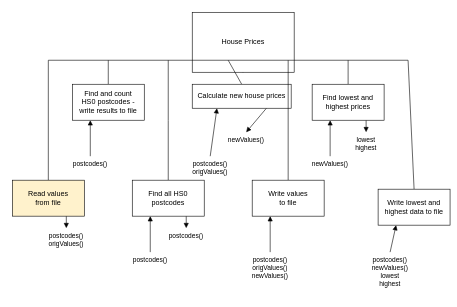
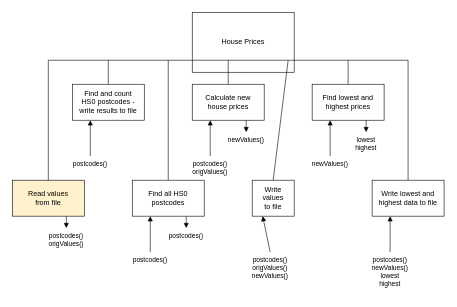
(242, 96) -> (228, 102)
(288, 198) -> (273, 198)
(414, 207) -> (408, 198)
